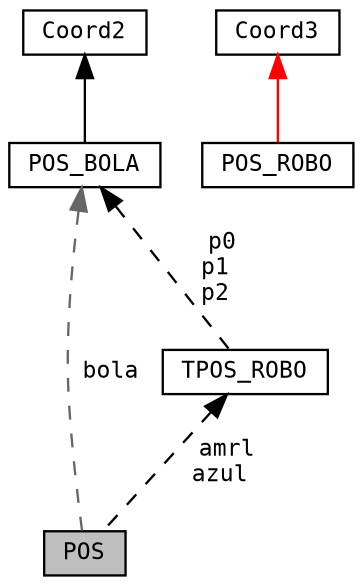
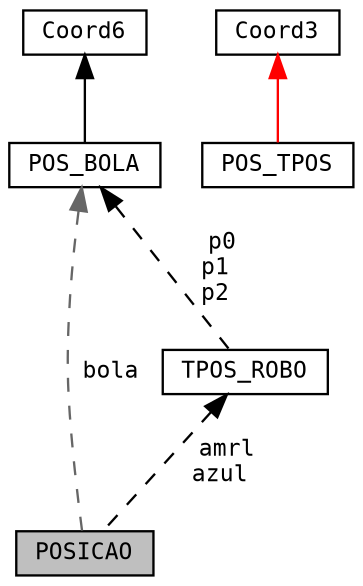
(85, 33) -> (85, 33)
(278, 165) -> (278, 165)
(85, 553) -> (85, 553)
